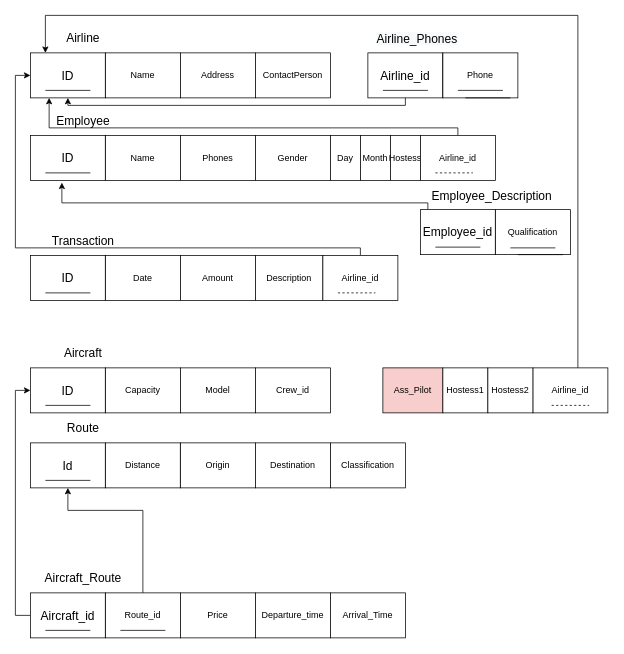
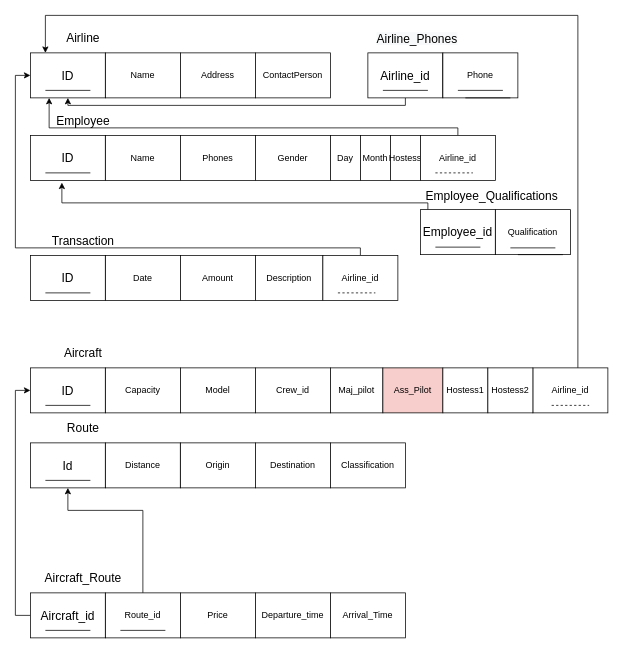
(492, 195) -> (492, 195)
none -> (357, 390)
